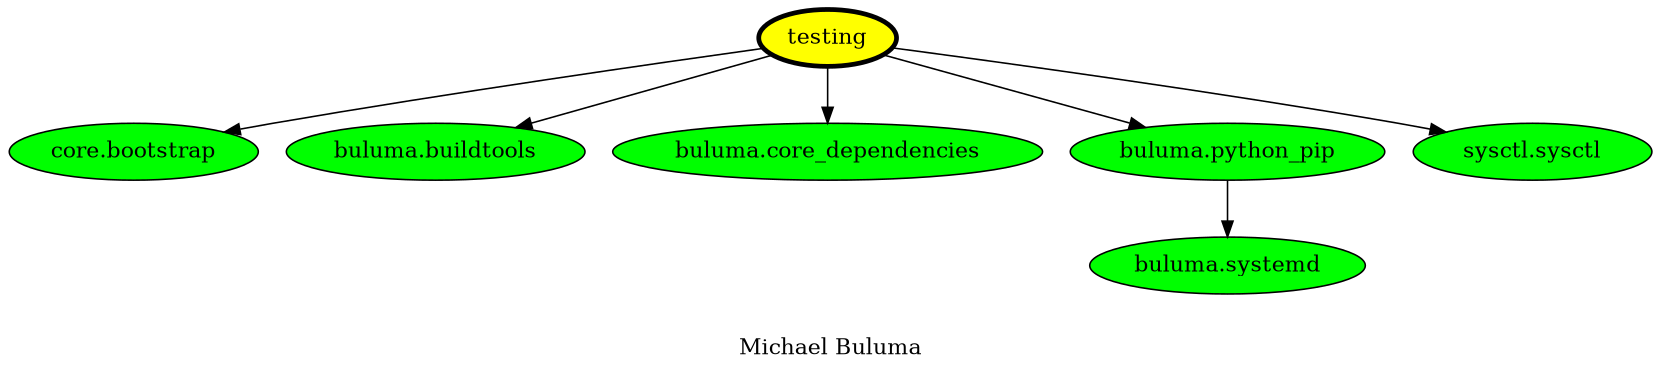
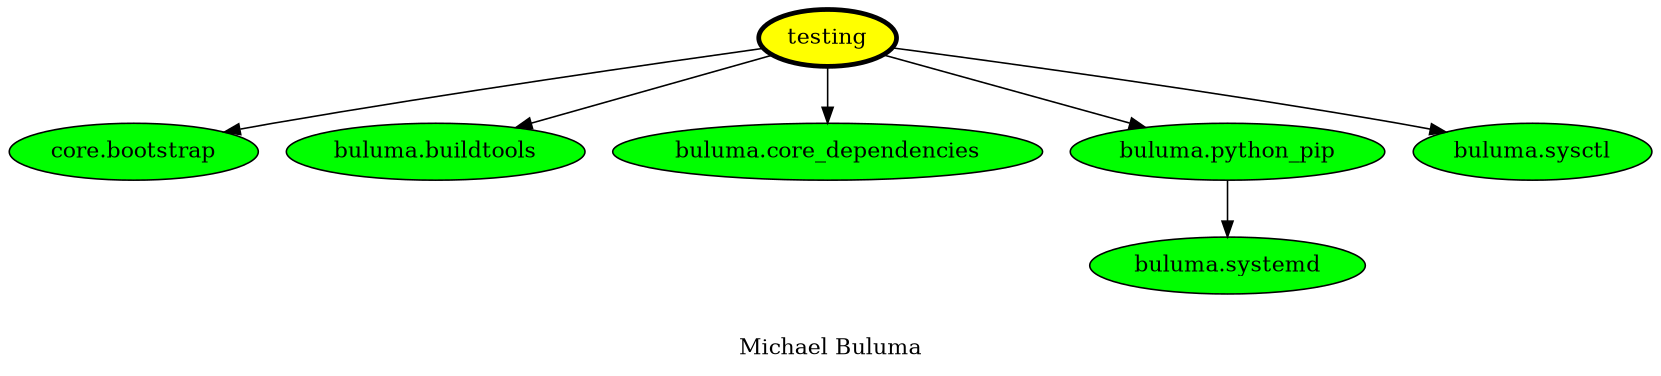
(1533, 152) -> (1533, 152)
